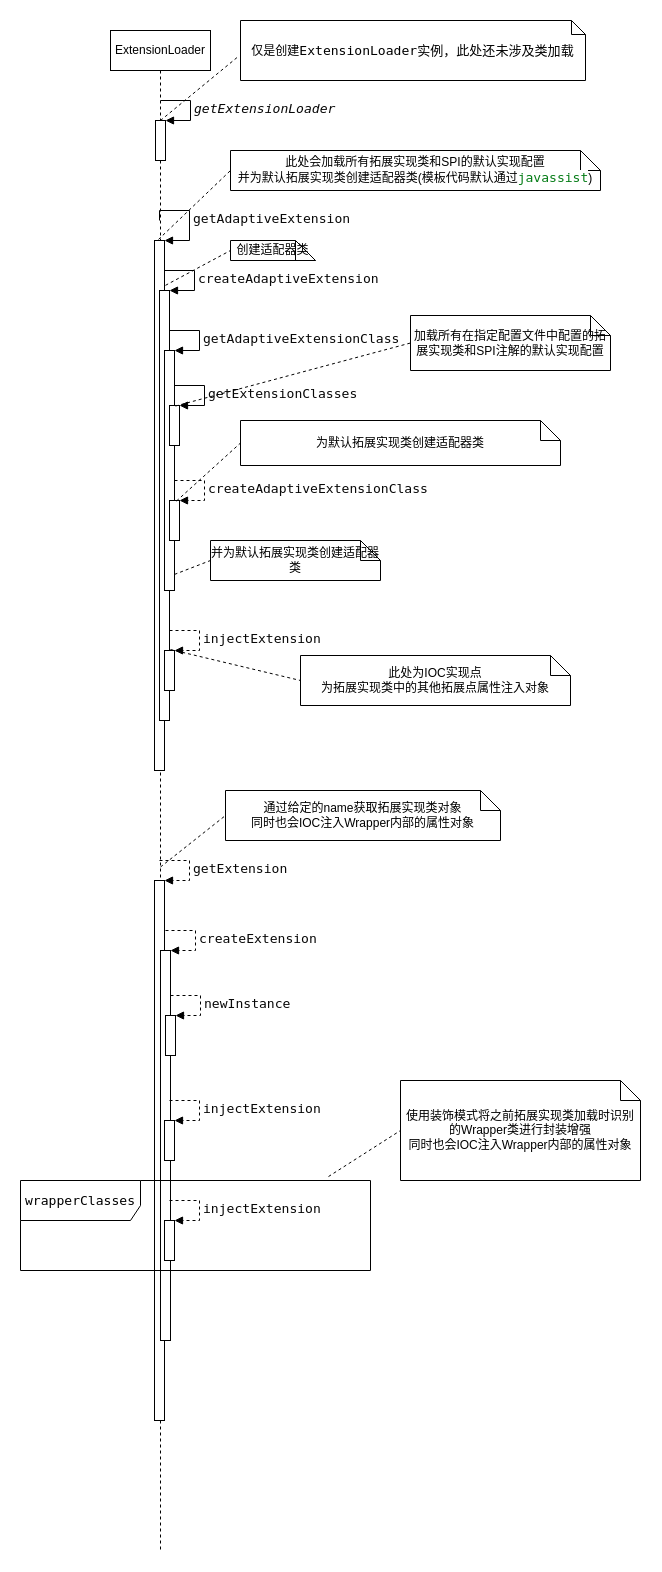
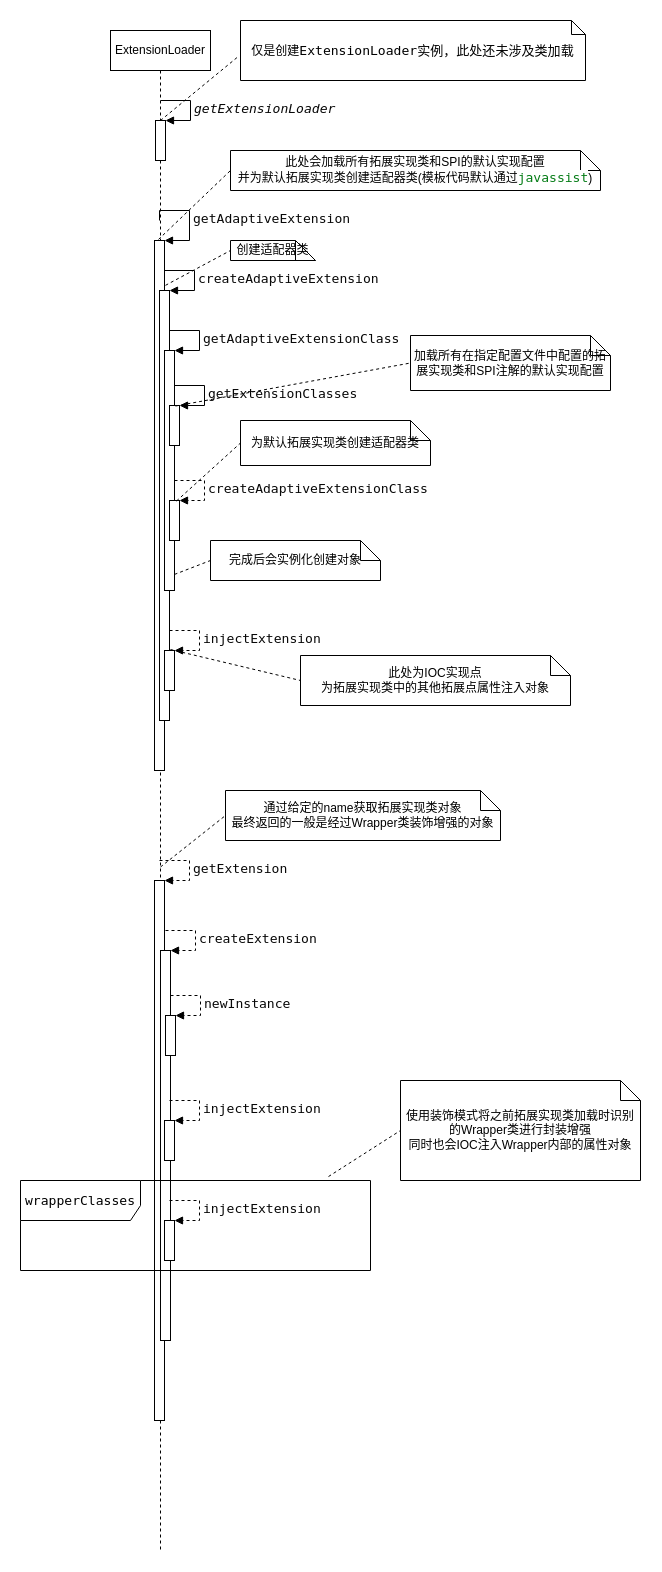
(511, 343) -> (511, 363)
(401, 443) -> (336, 443)
(296, 561) -> (296, 561)
(363, 816) -> (363, 816)
